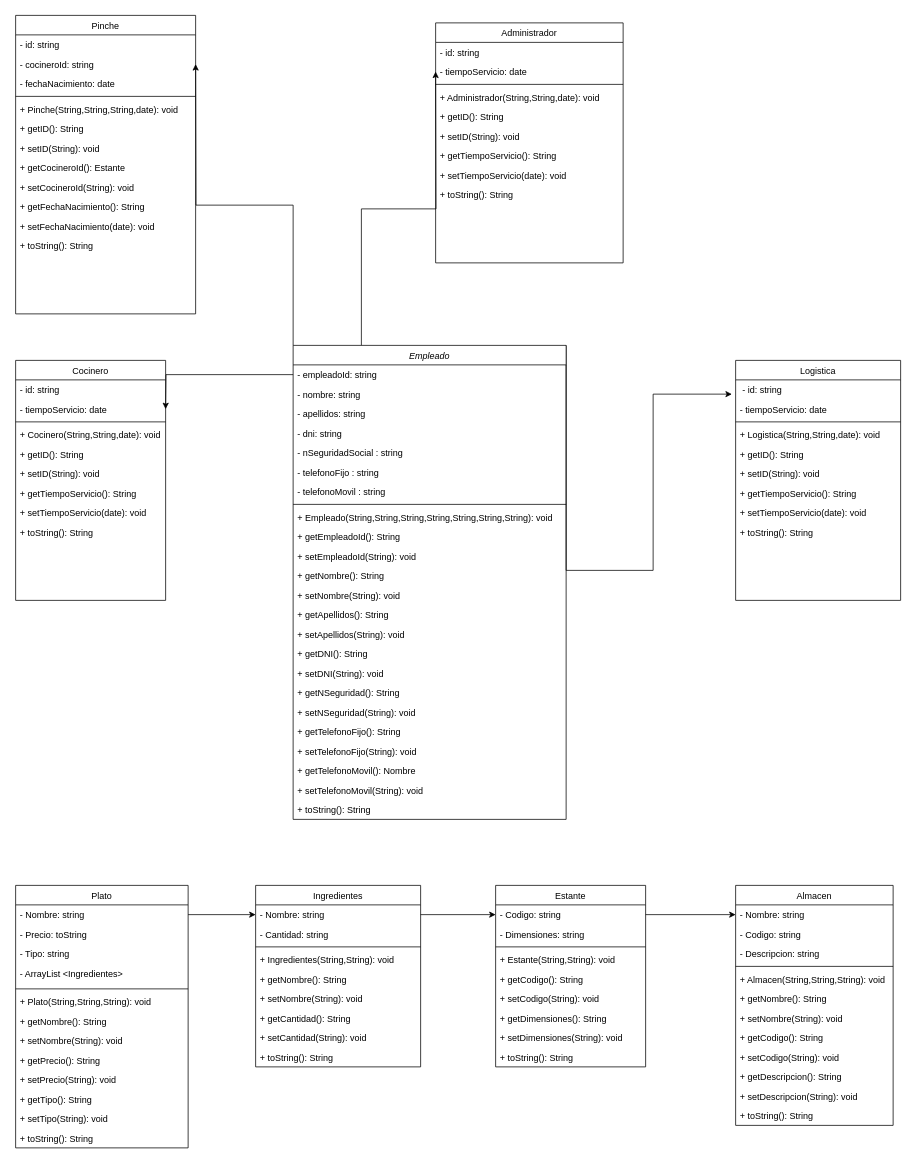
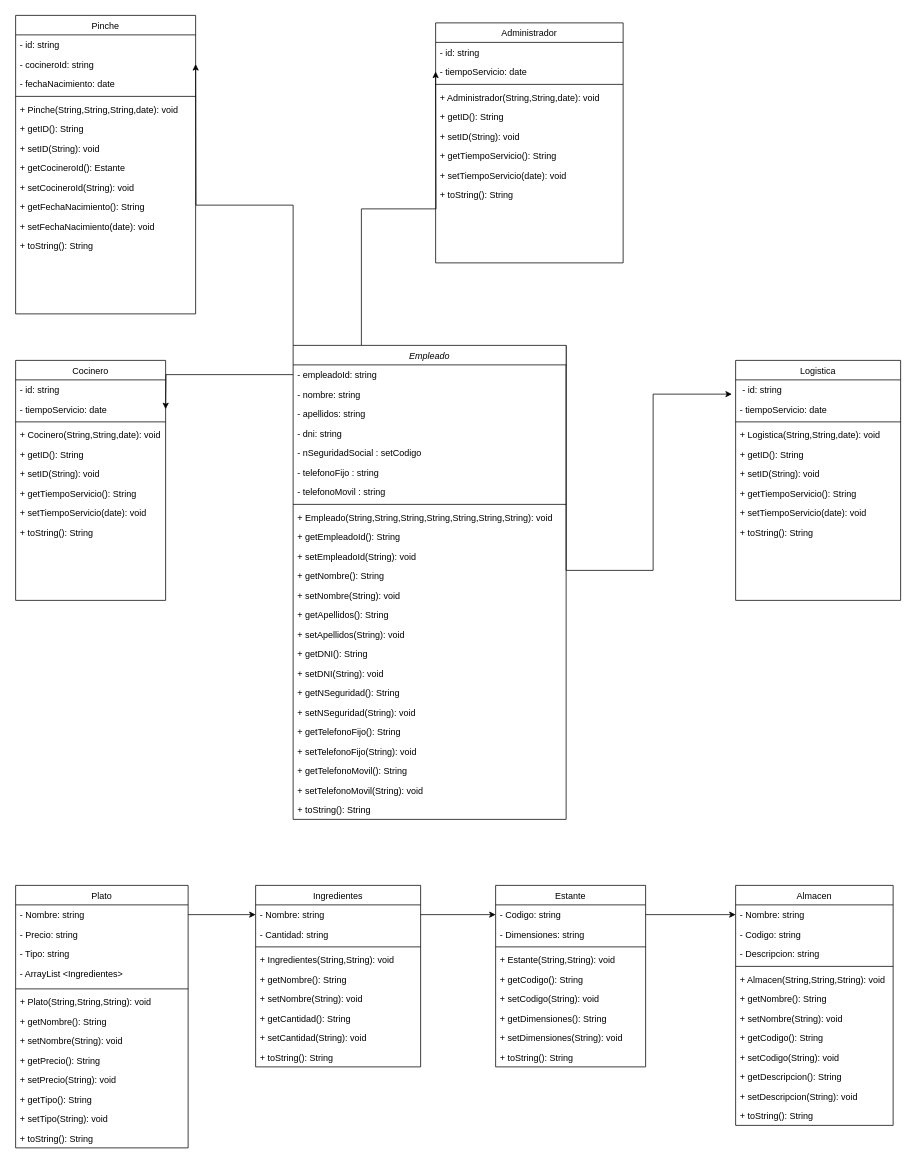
(356, 453) -> (363, 453)
(361, 771) -> (359, 771)
(59, 935) -> (54, 935)
